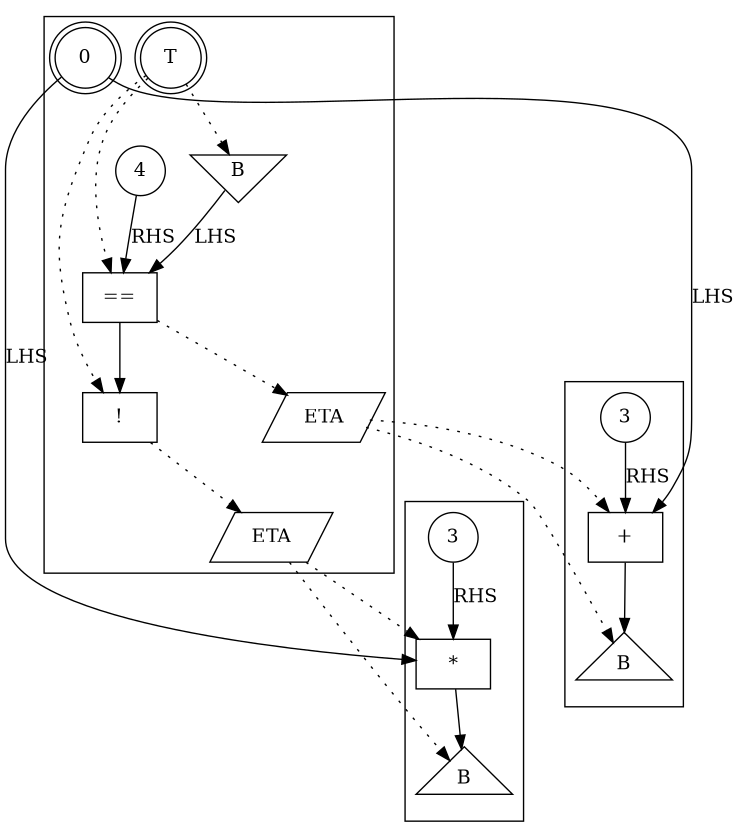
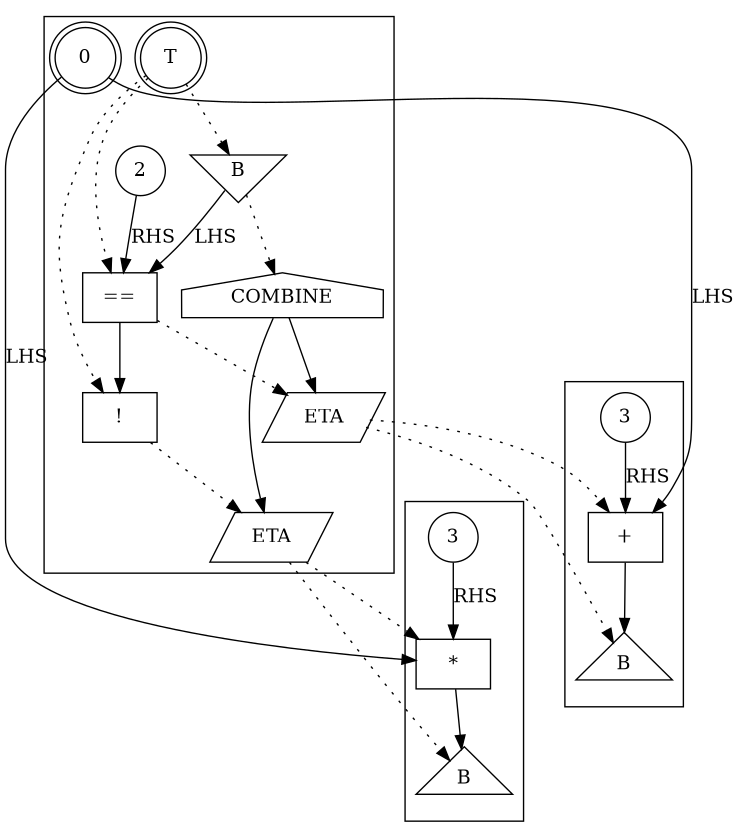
(141, 171) -> (141, 171)
none -> (282, 298)
